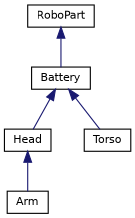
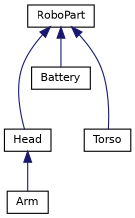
(42, 114) -> (19, 79)
(88, 114) -> (105, 79)
